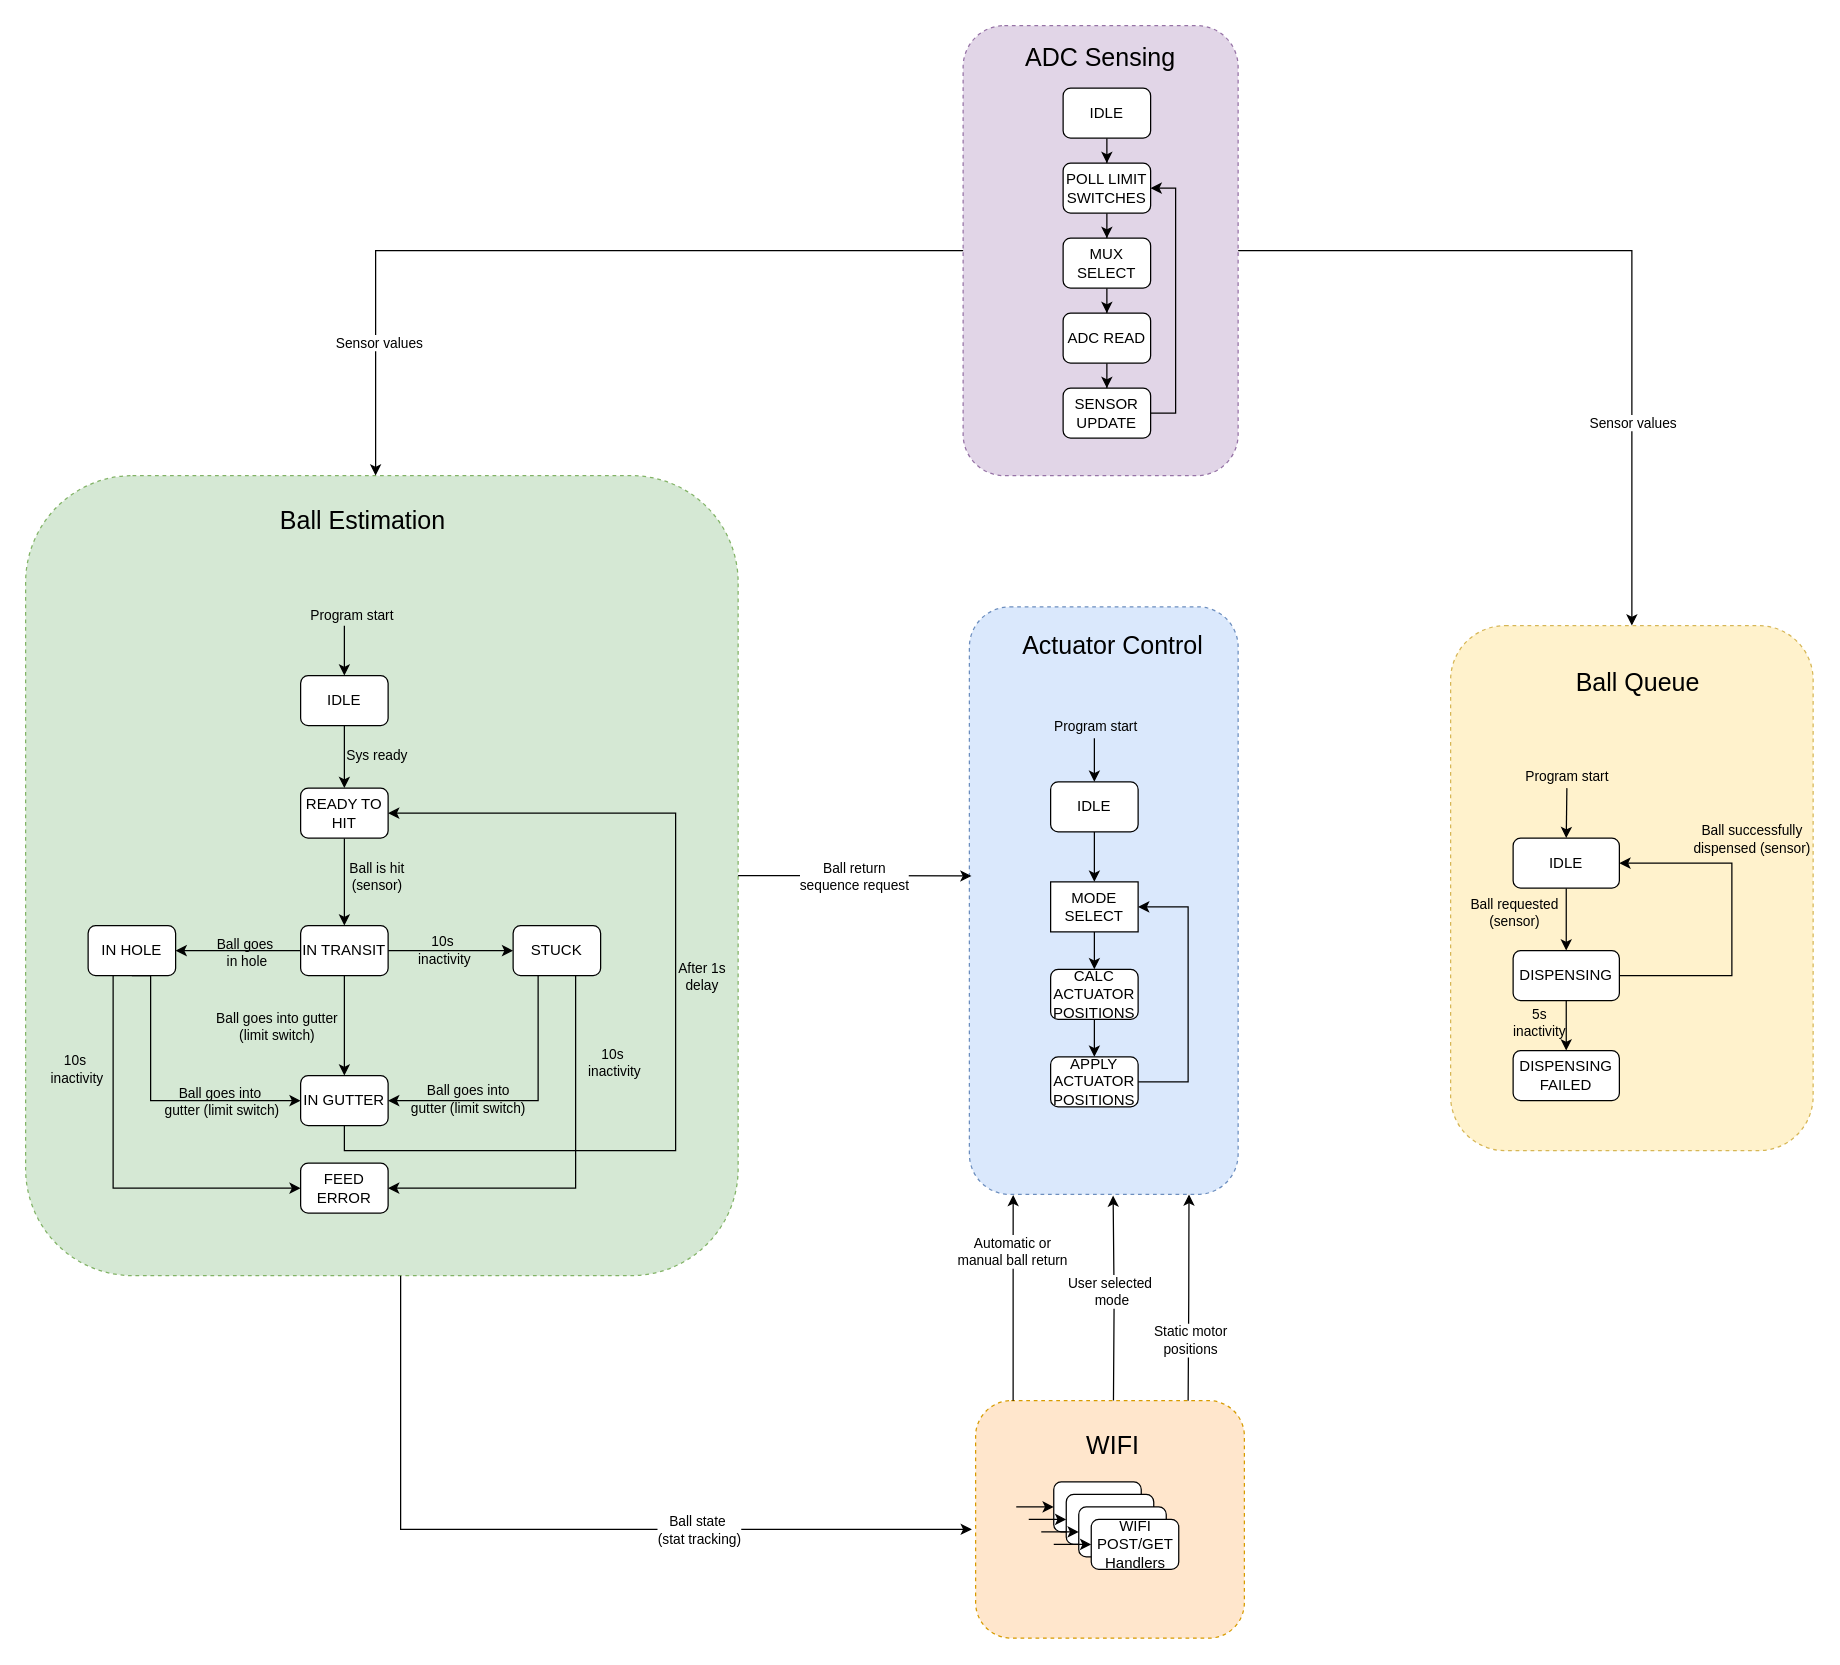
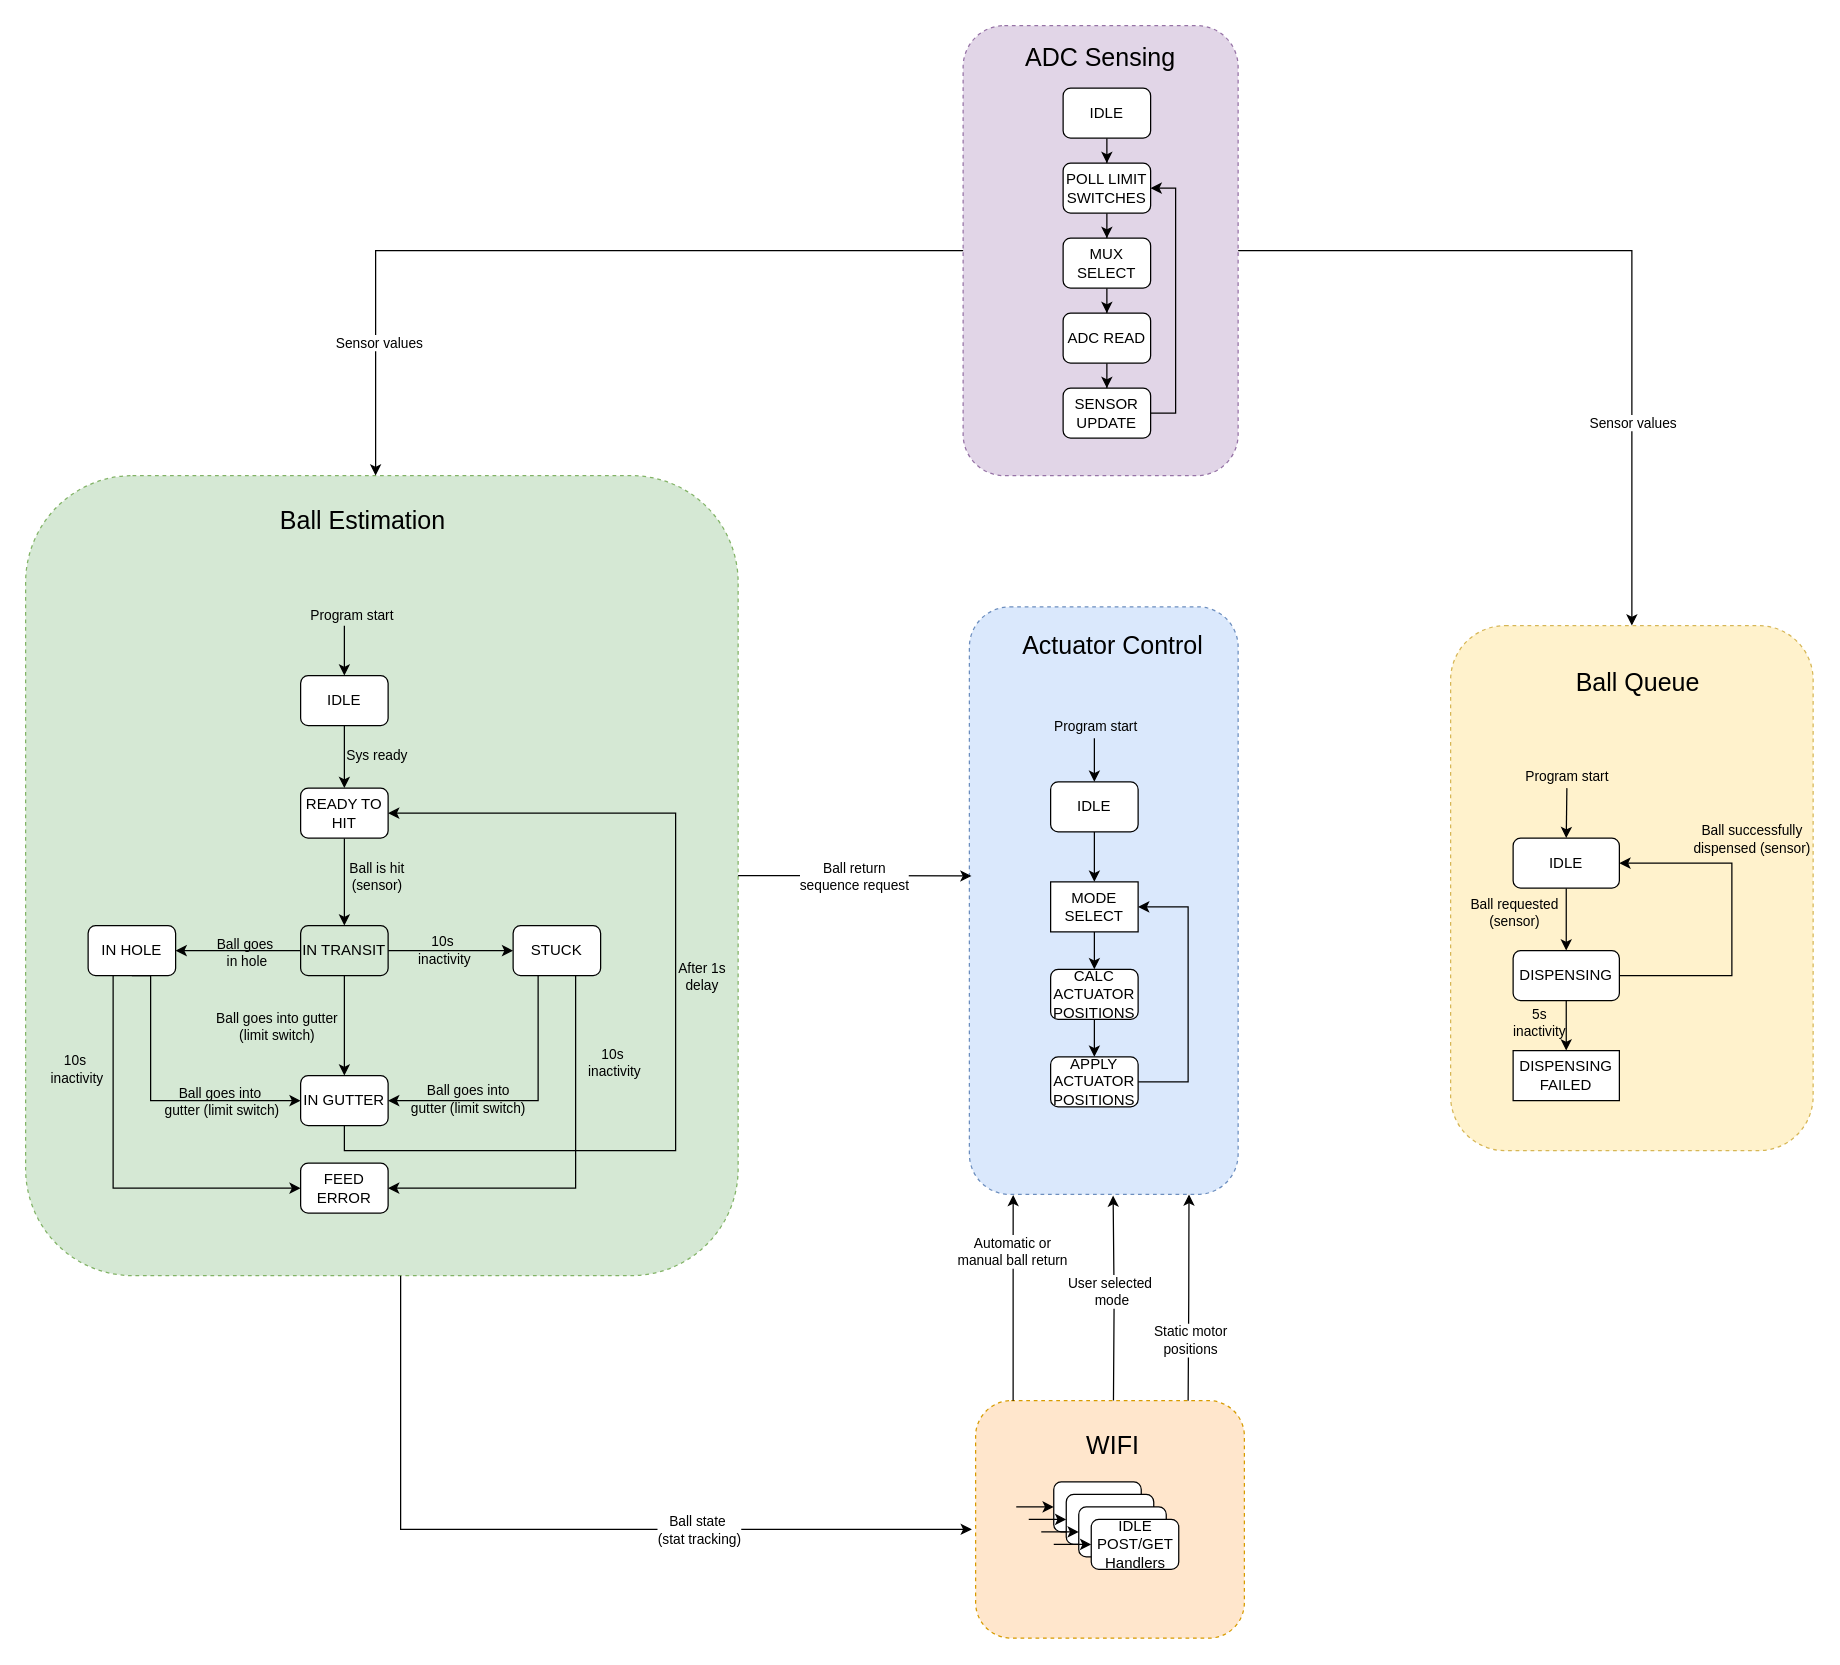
(344, 951) -> (344, 951)
(1566, 1076) -> (1566, 1076)
(1136, 1544) -> (1136, 1544)
